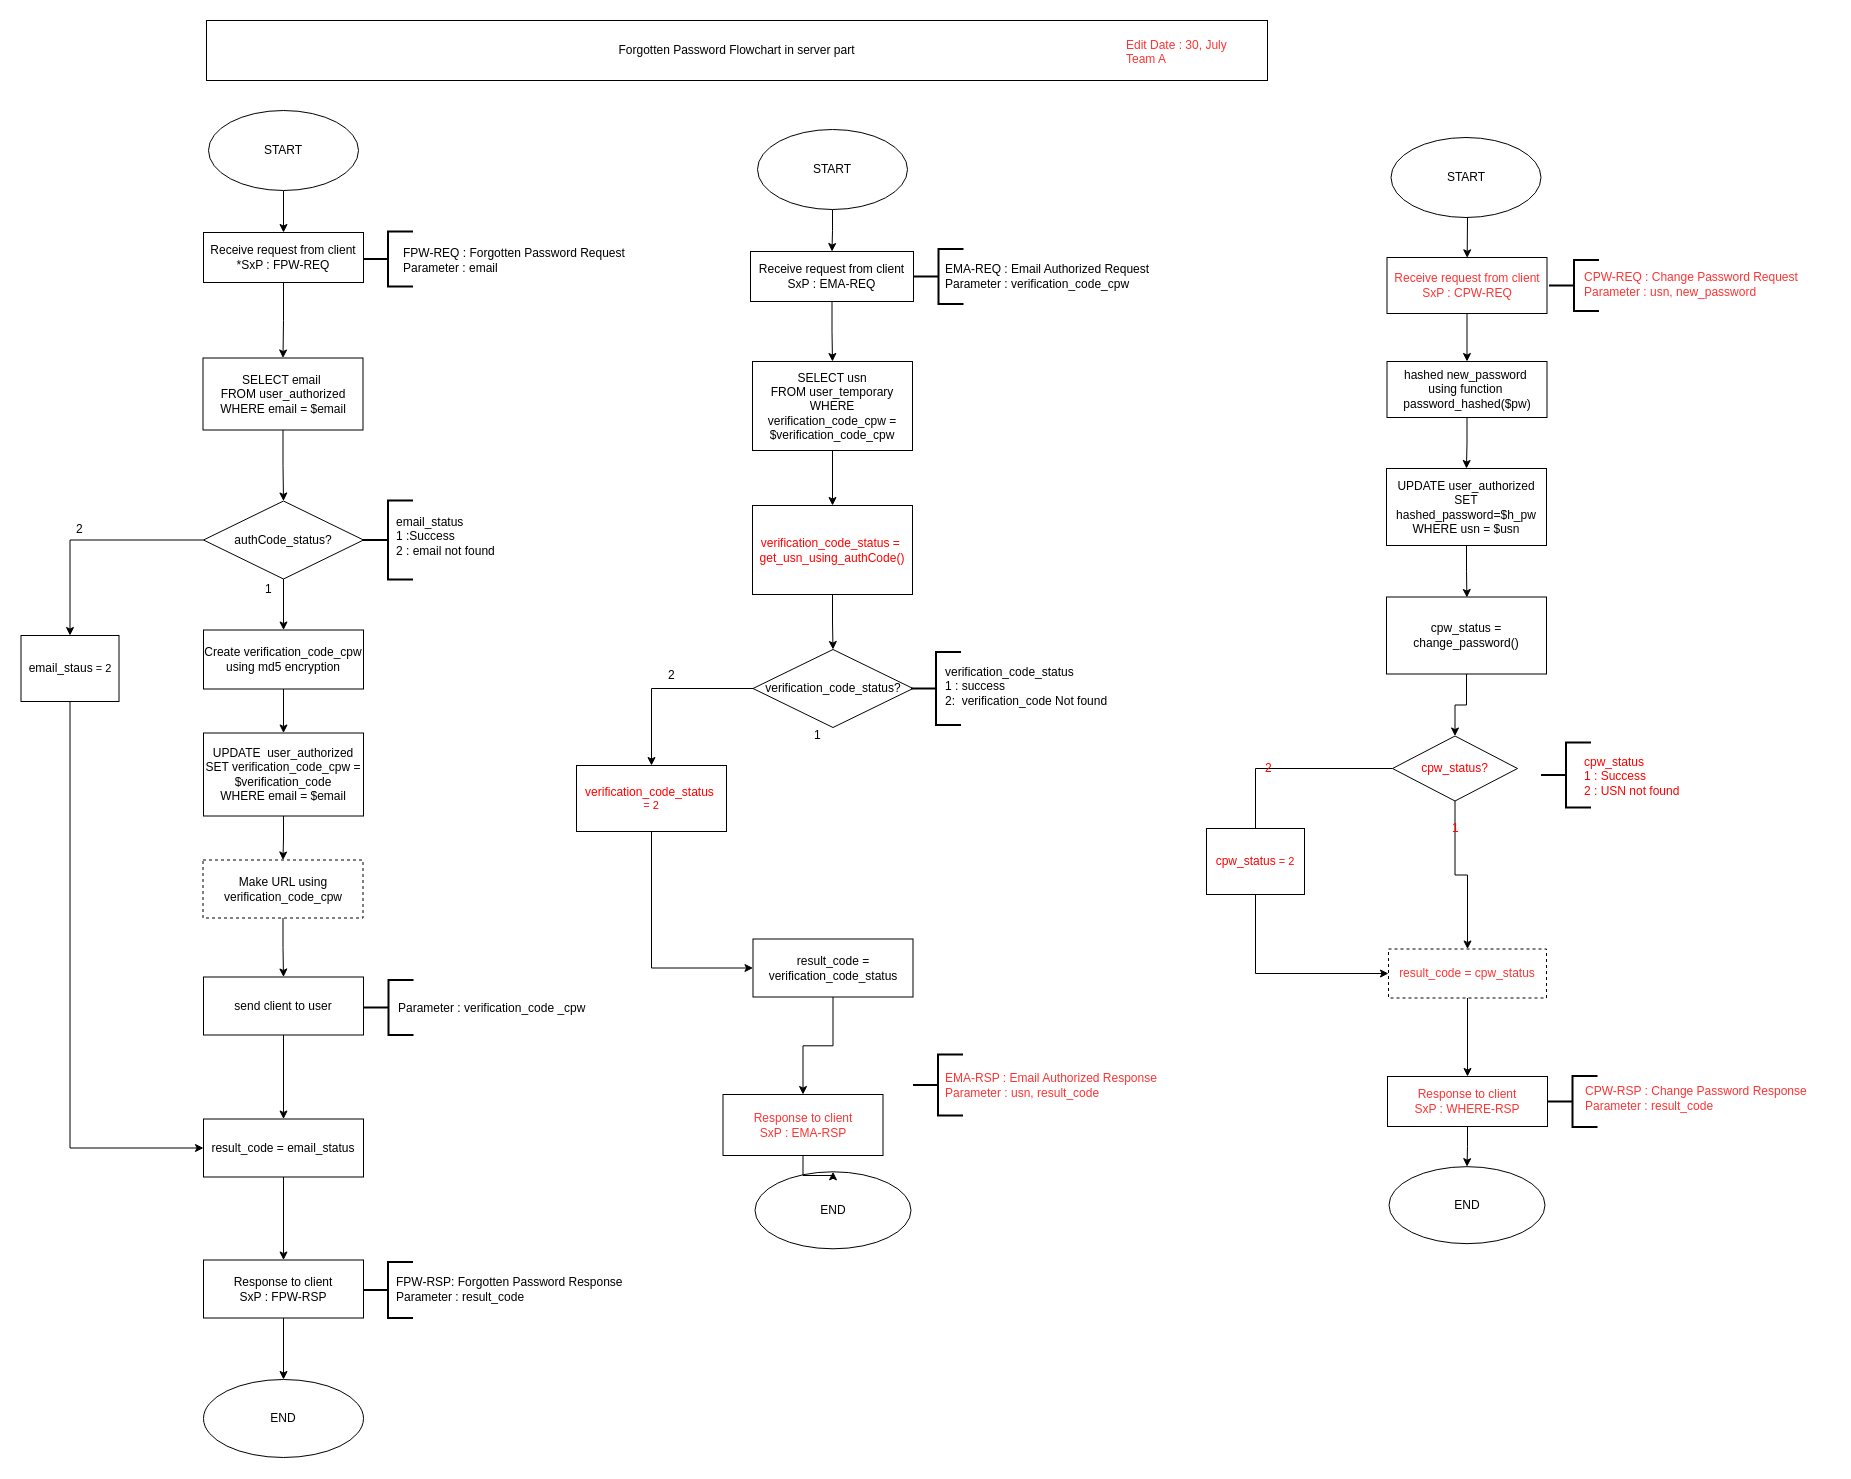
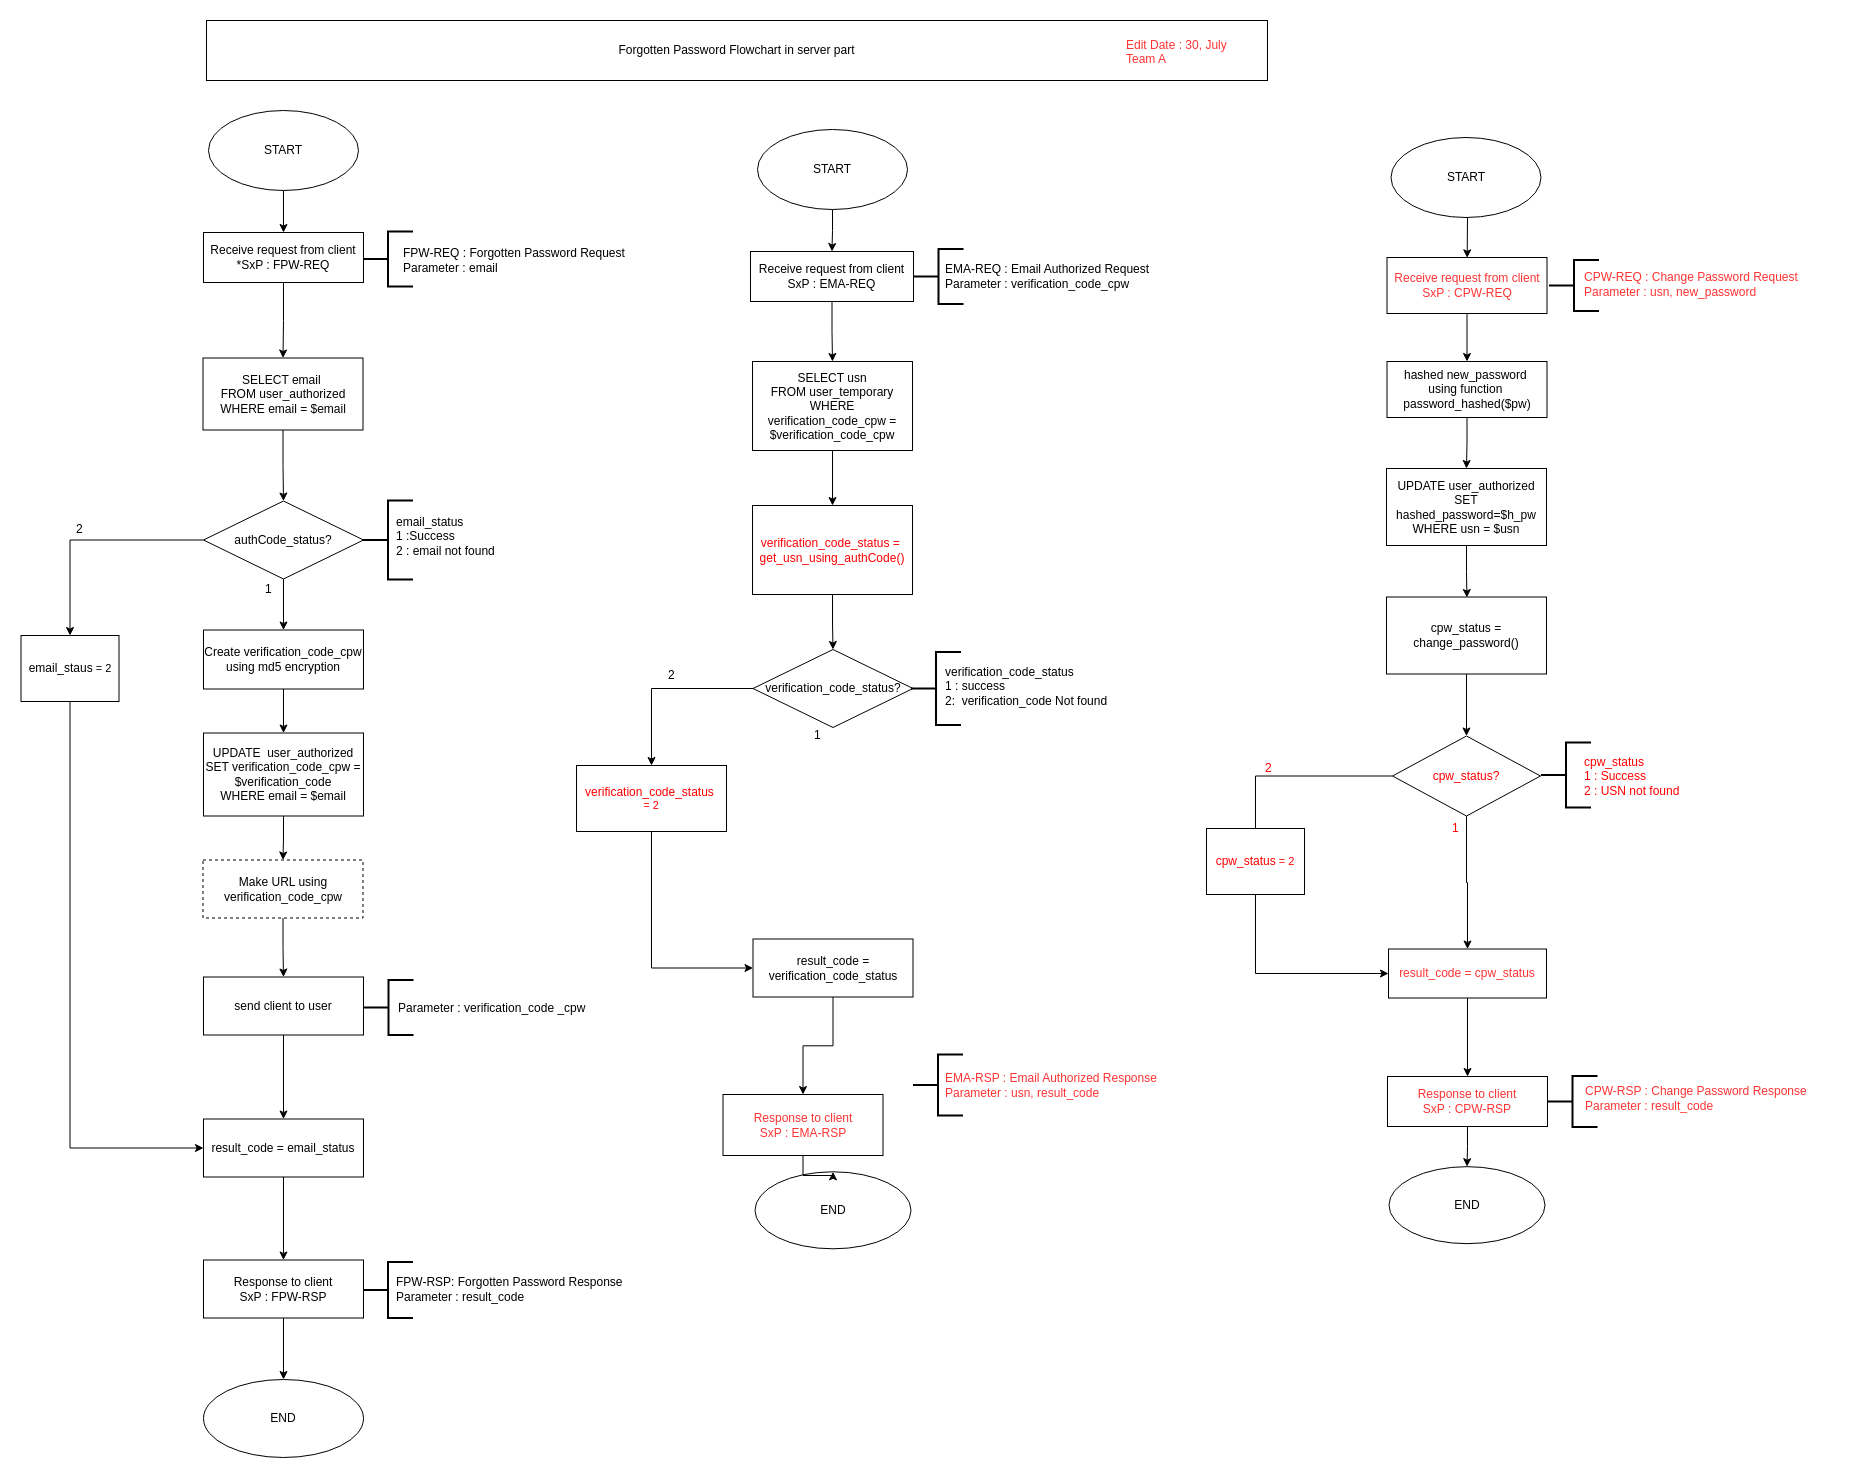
(1455, 769) -> (1467, 776)
(1468, 974) -> (1468, 974)
(1468, 1102) -> (1468, 1102)
